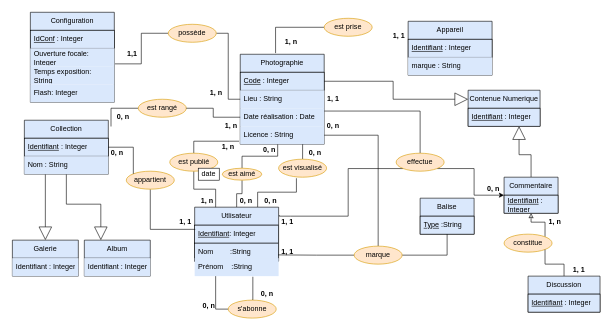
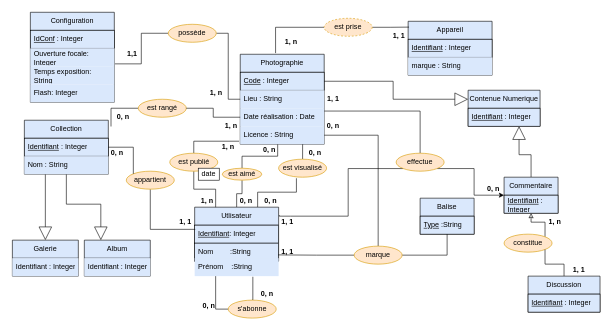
(348, 27) -> (348, 27)
none -> (390, 27)
